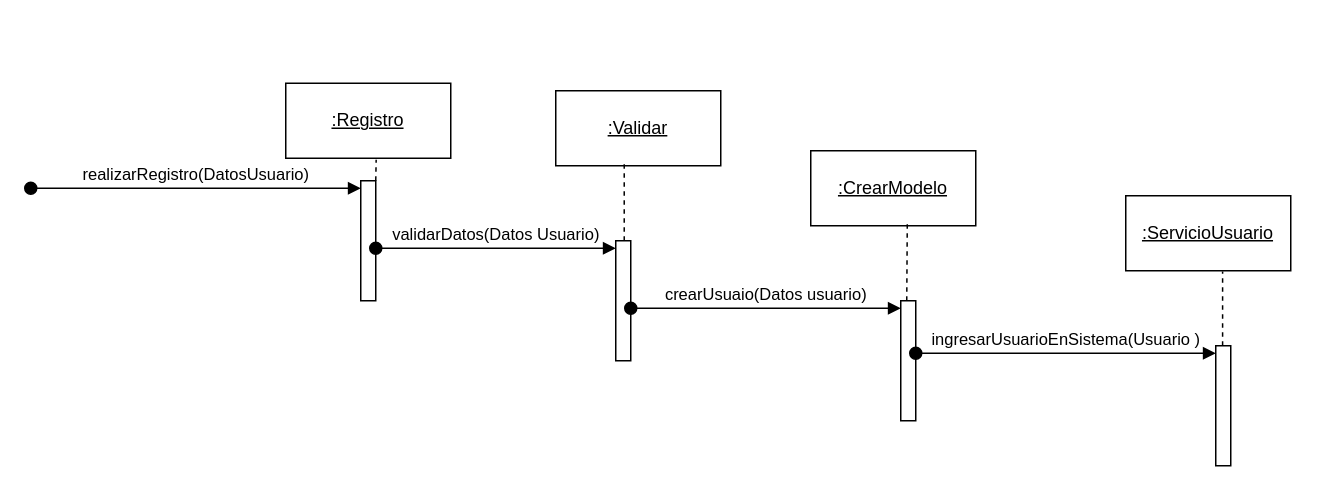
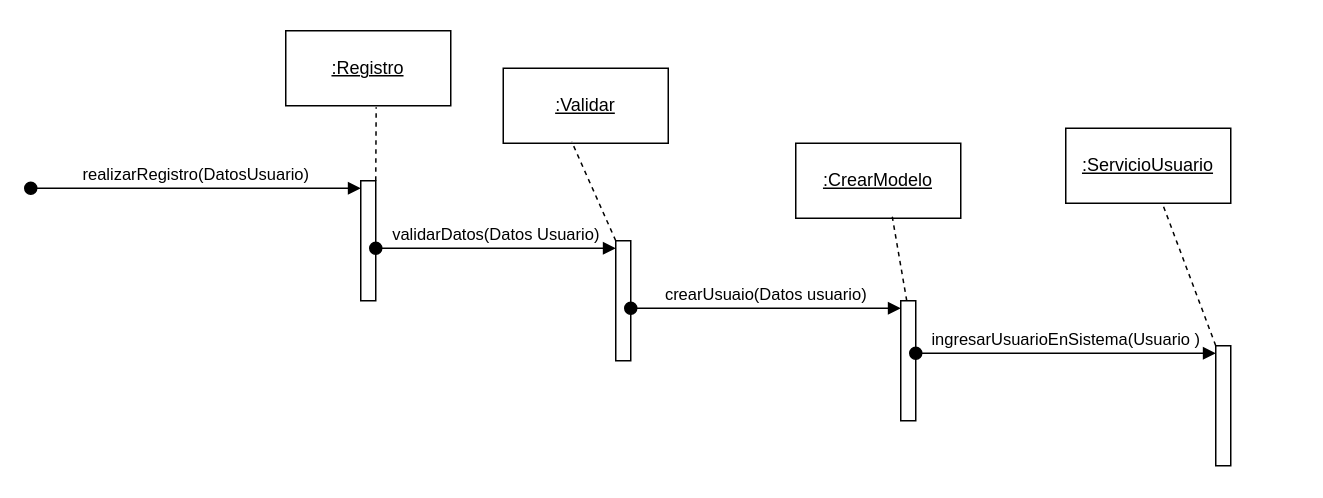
(368, 121) -> (368, 68)
(638, 128) -> (586, 106)
(893, 188) -> (878, 181)
(1208, 233) -> (1148, 166)
